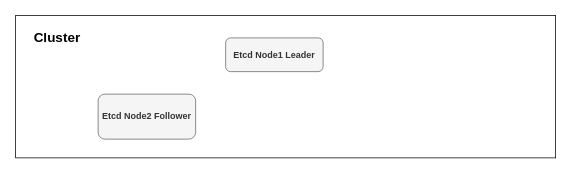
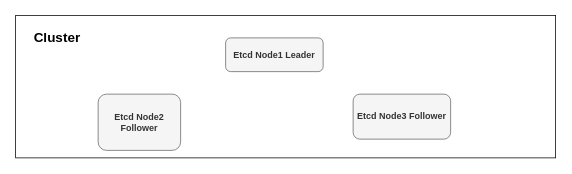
(147, 117) -> (139, 122)
none -> (402, 117)
